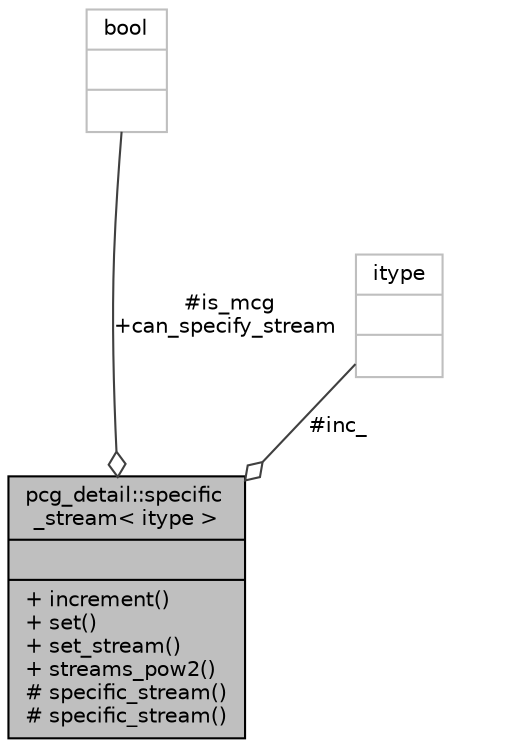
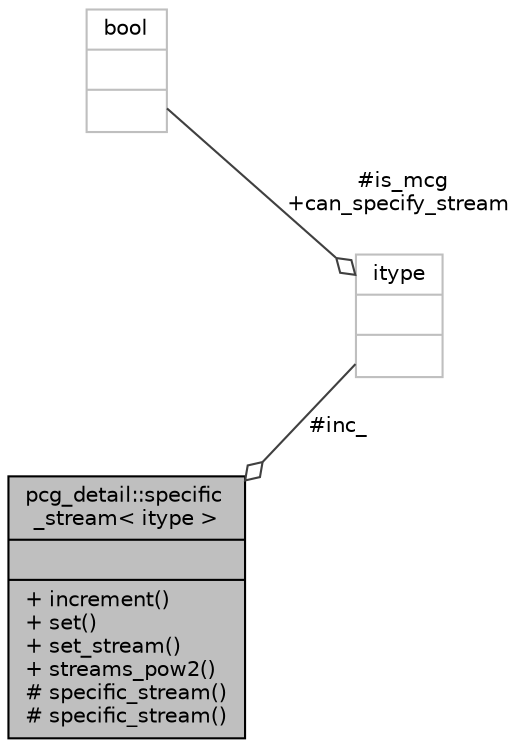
(113, 291) -> (251, 183)
